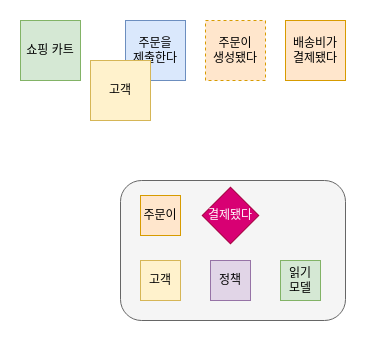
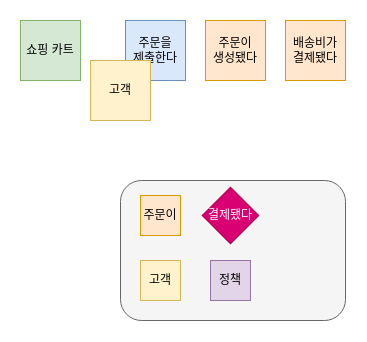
(236, 51) -> (236, 51)
(301, 281) -> none
